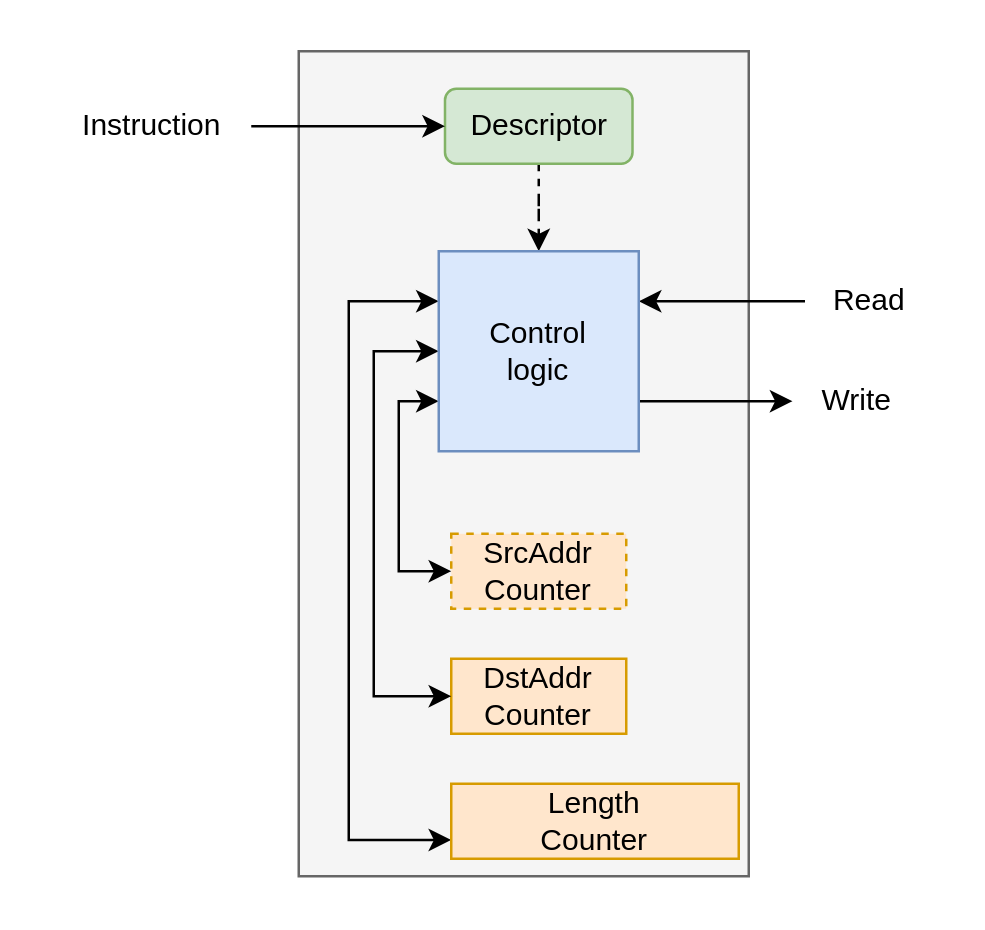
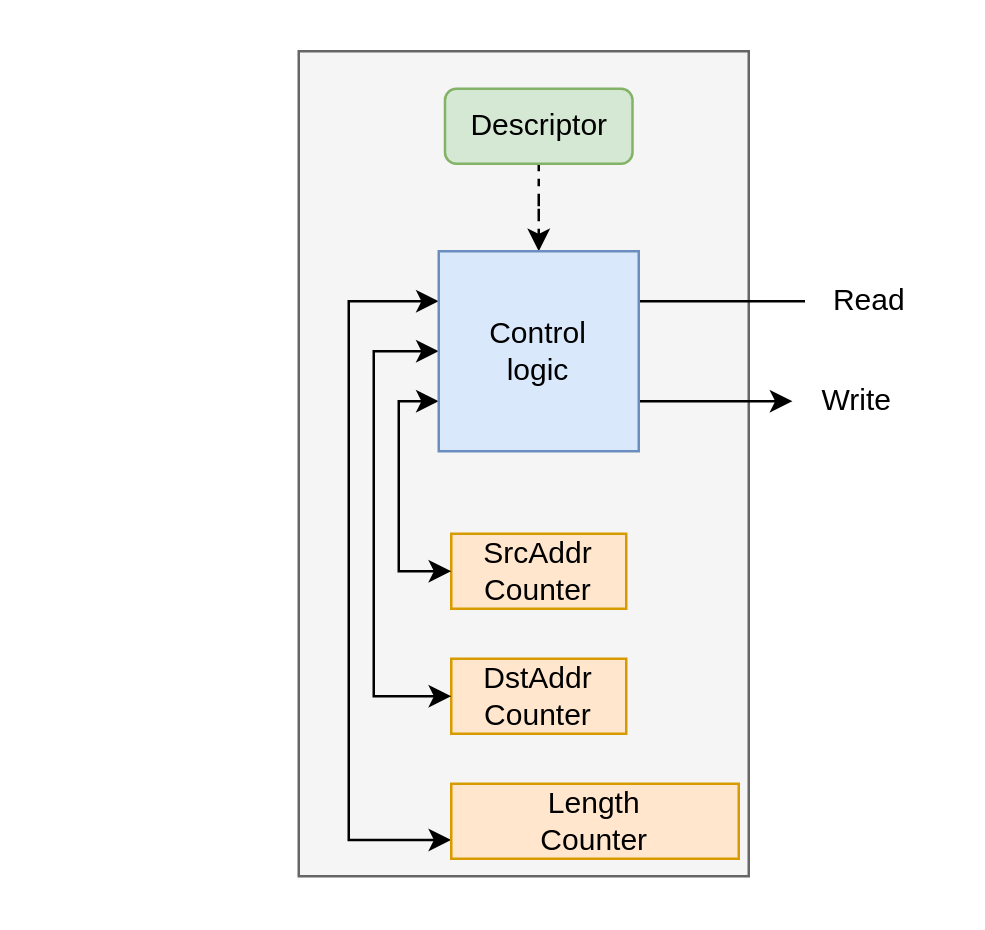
(151, 126) -> none
(340, 126) -> none
(657, 301) -> (649, 301)
(539, 571) -> (539, 571)
